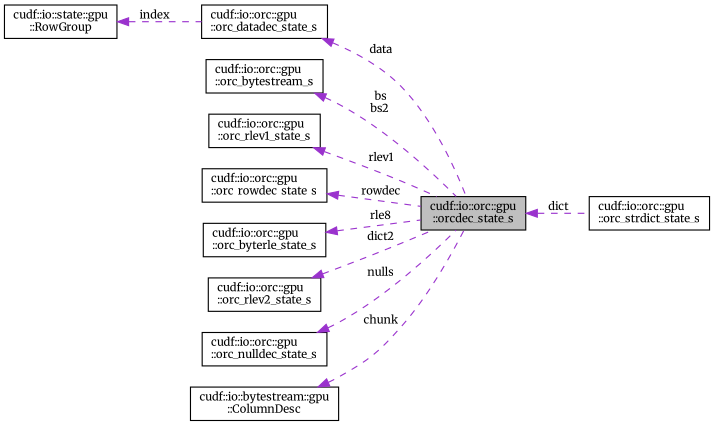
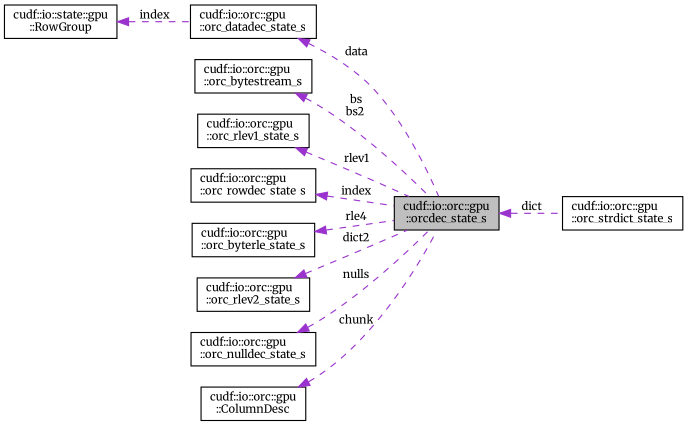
(380, 192) -> (355, 192)
(380, 216) -> (355, 217)
(265, 404) -> (253, 404)
